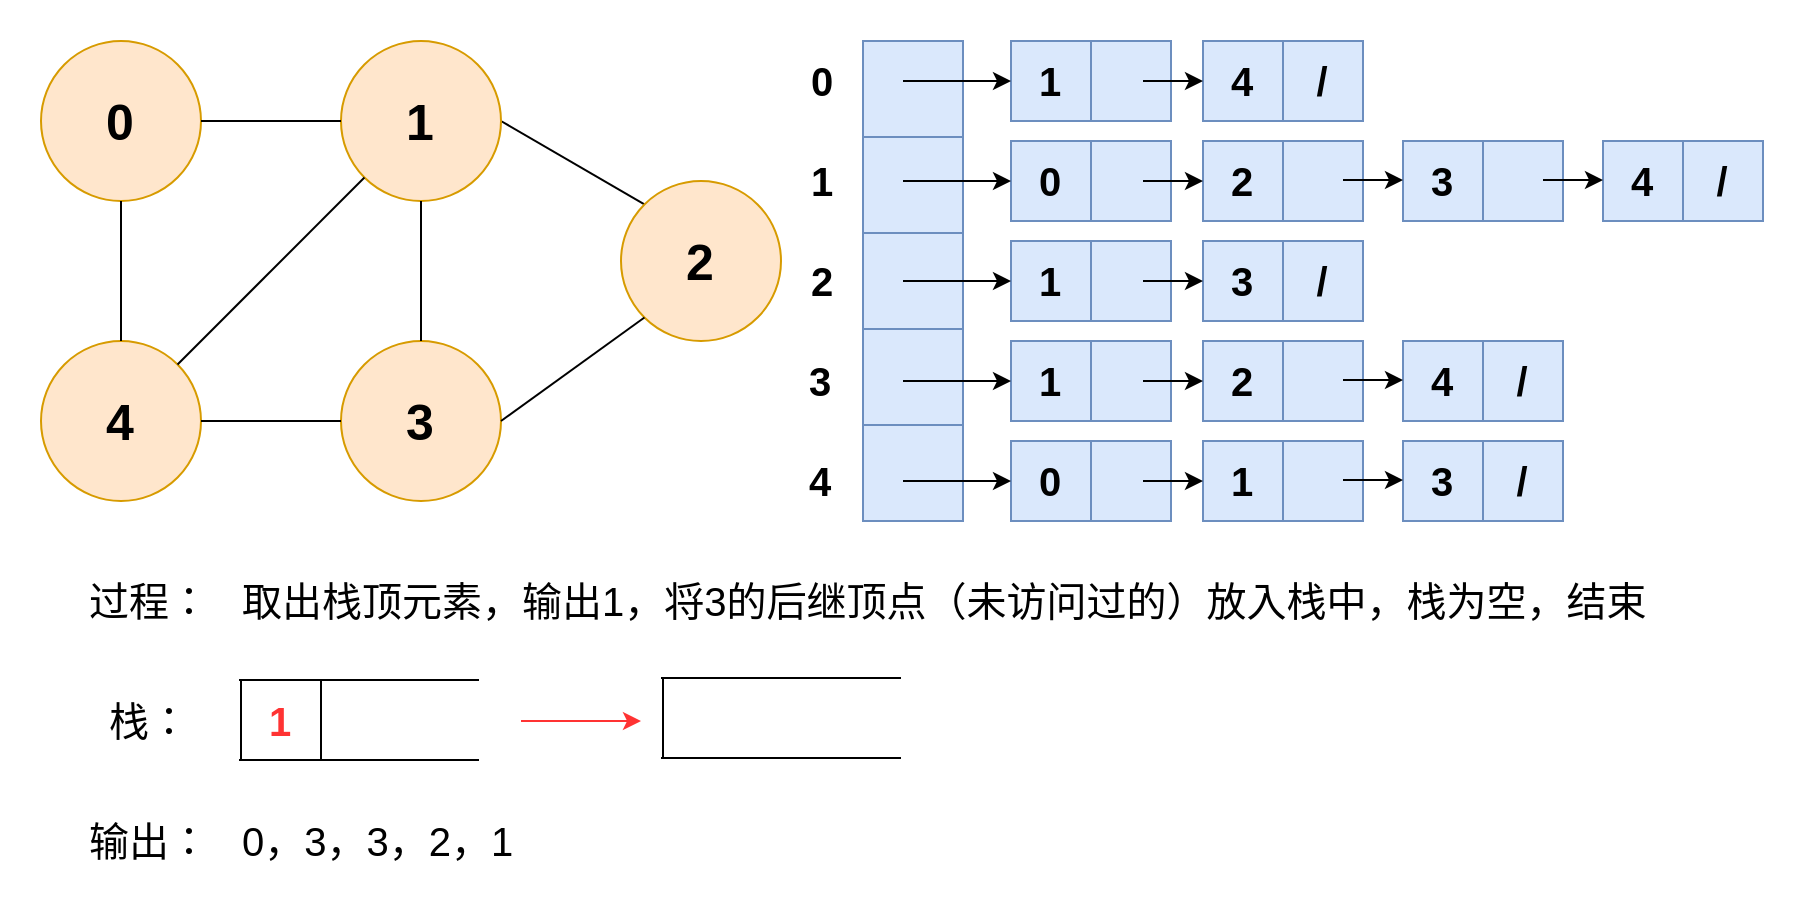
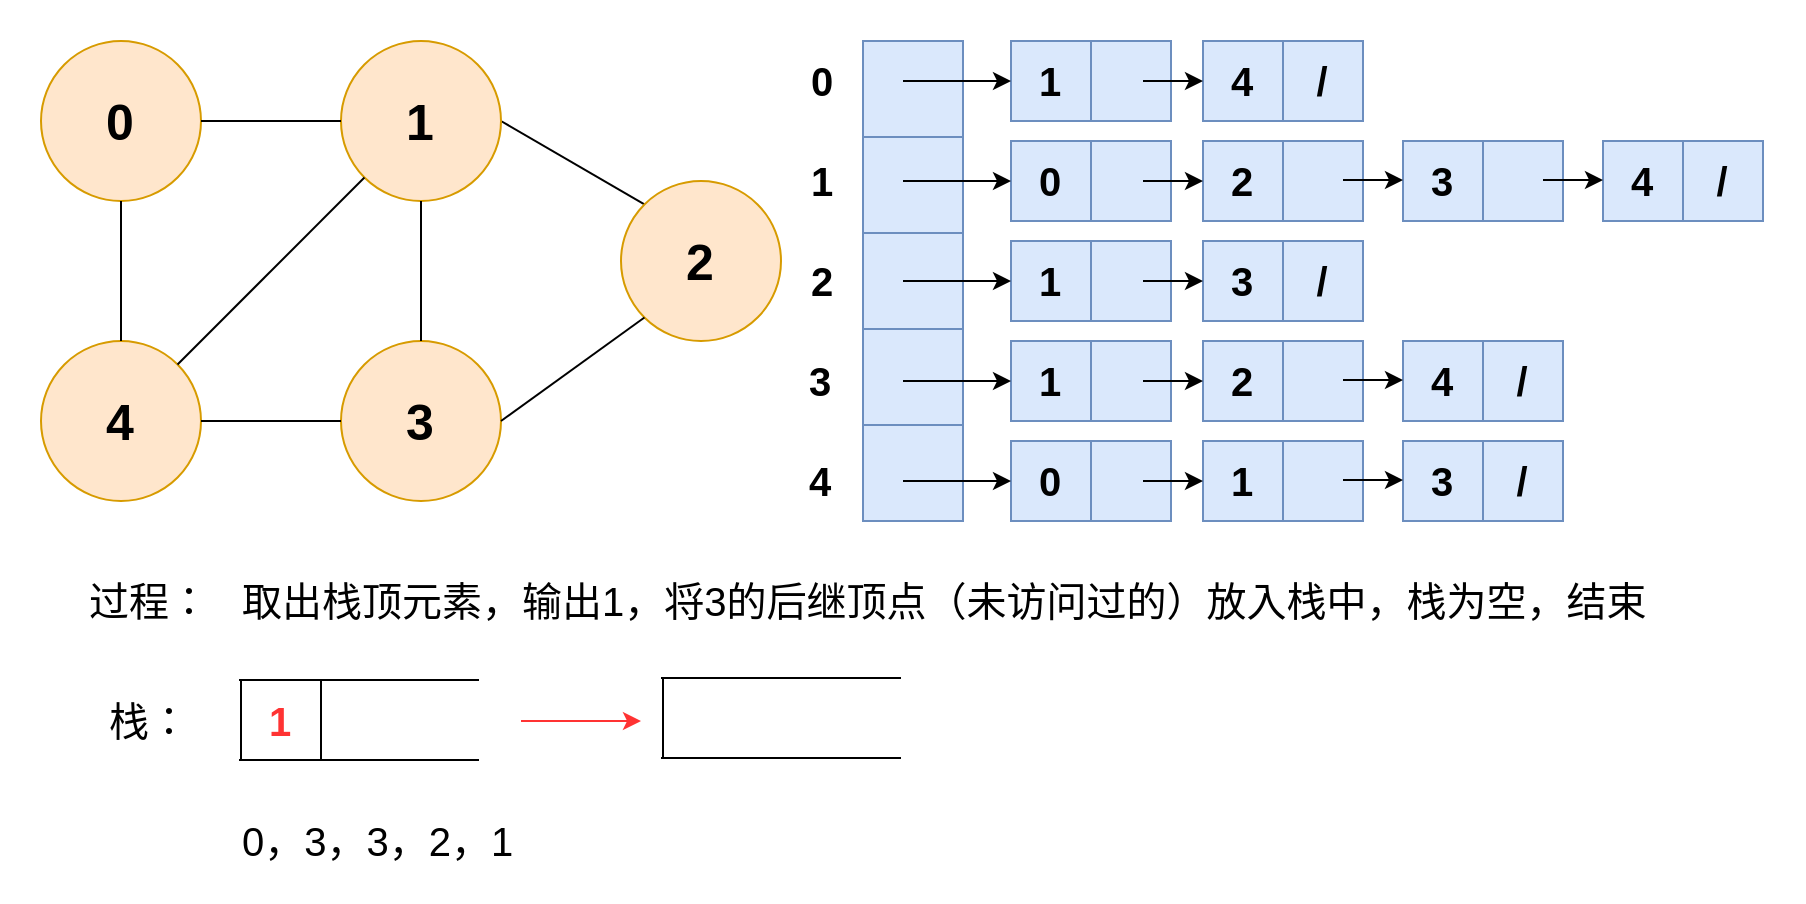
(150, 841) -> none
